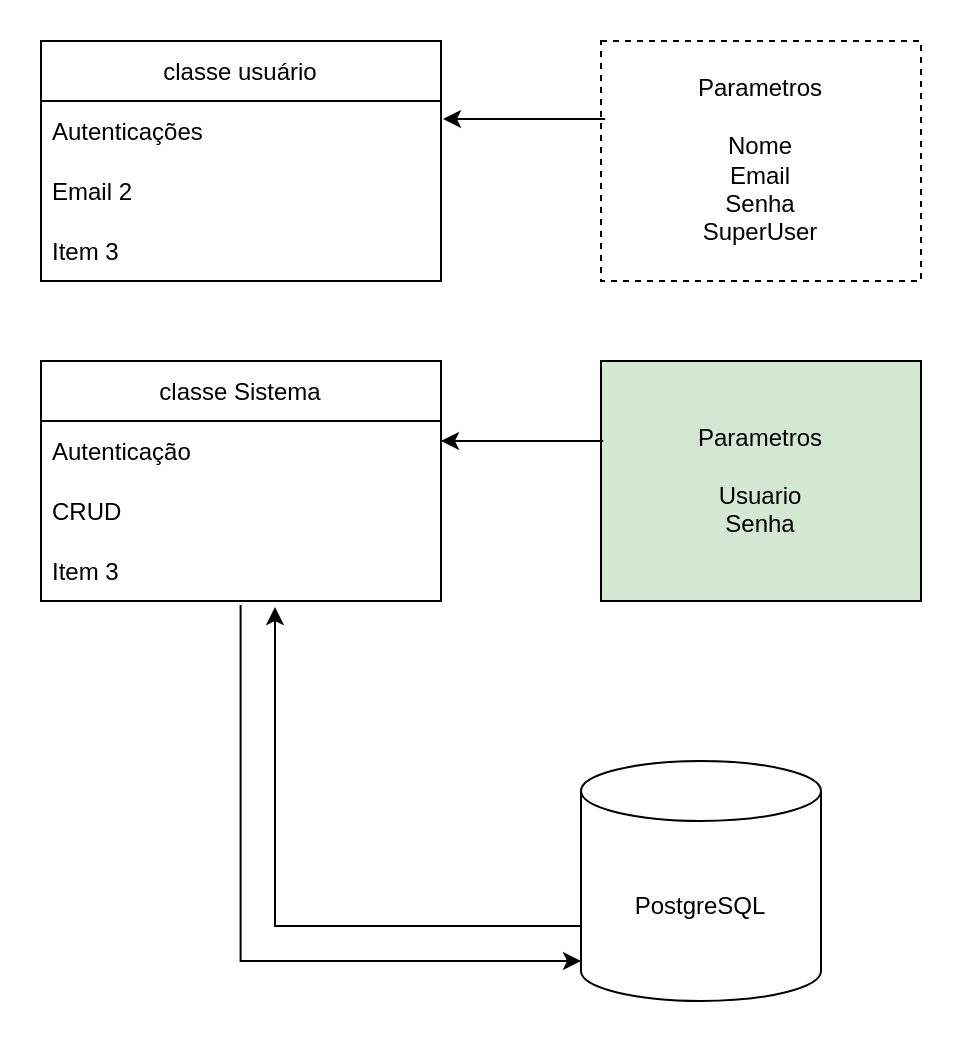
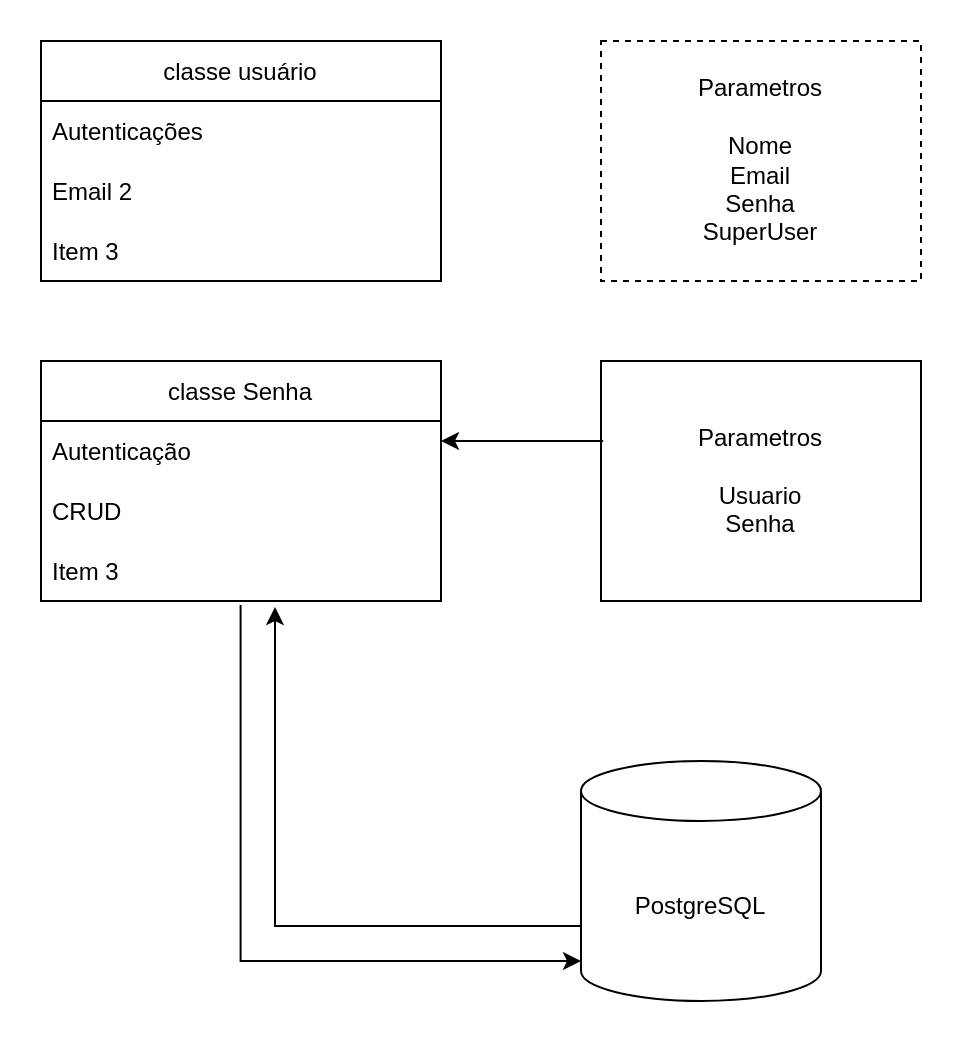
(531, 119) -> none
(240, 392) -> (240, 392)
(761, 481) -> (761, 481)
